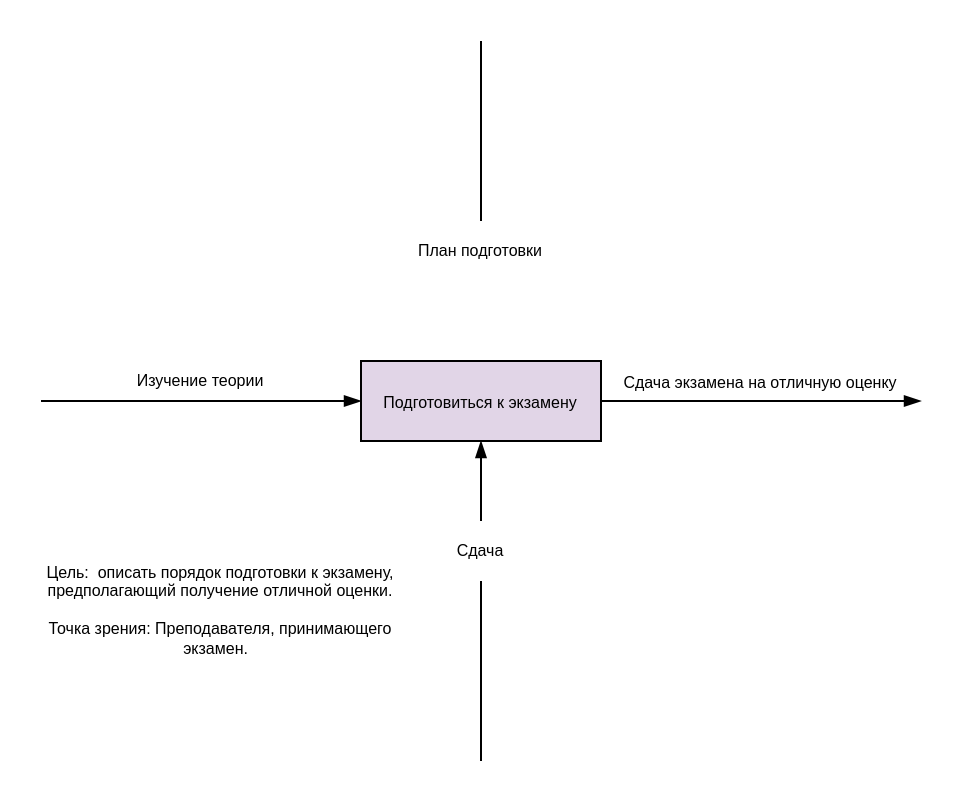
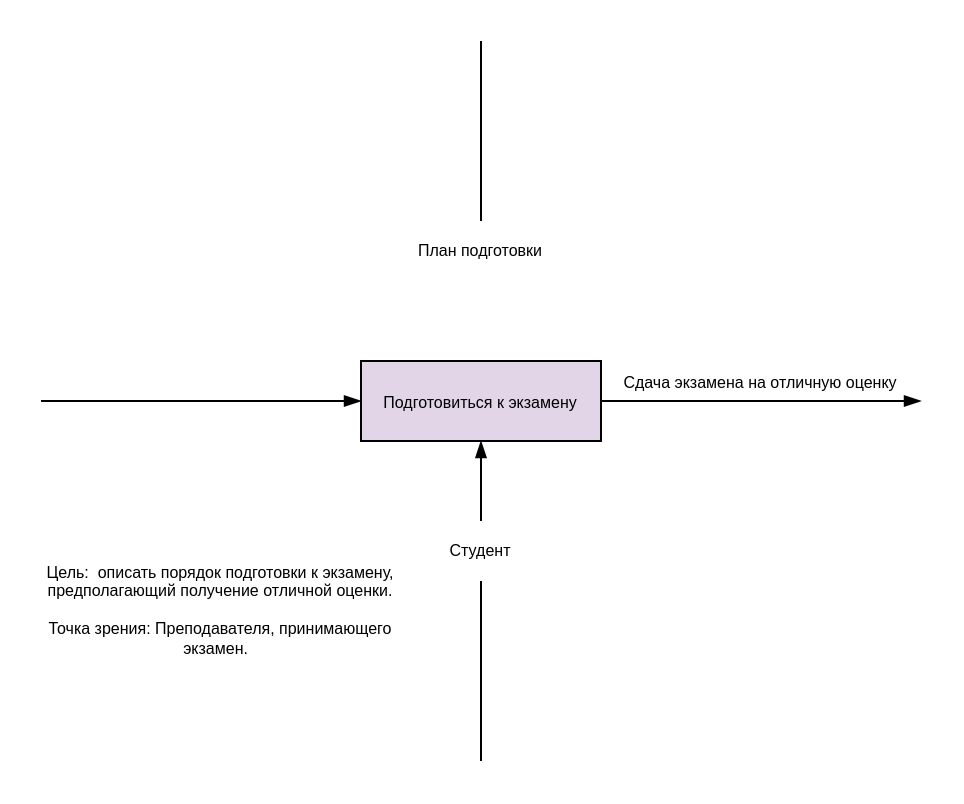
(201, 381) -> none
(481, 551) -> (481, 551)
